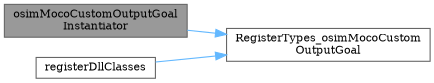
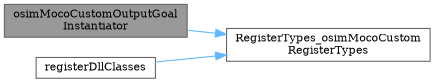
(328, 45) -> (328, 45)
